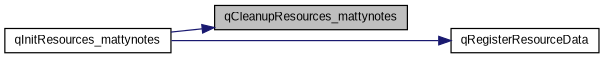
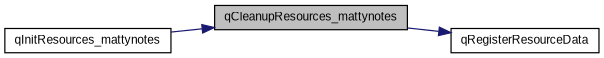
(305, 41) -> (423, 30)
